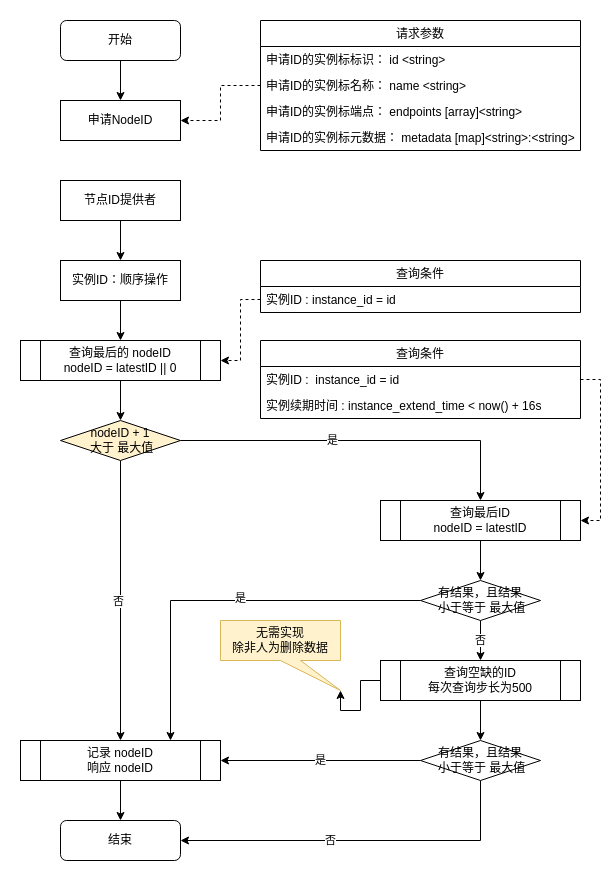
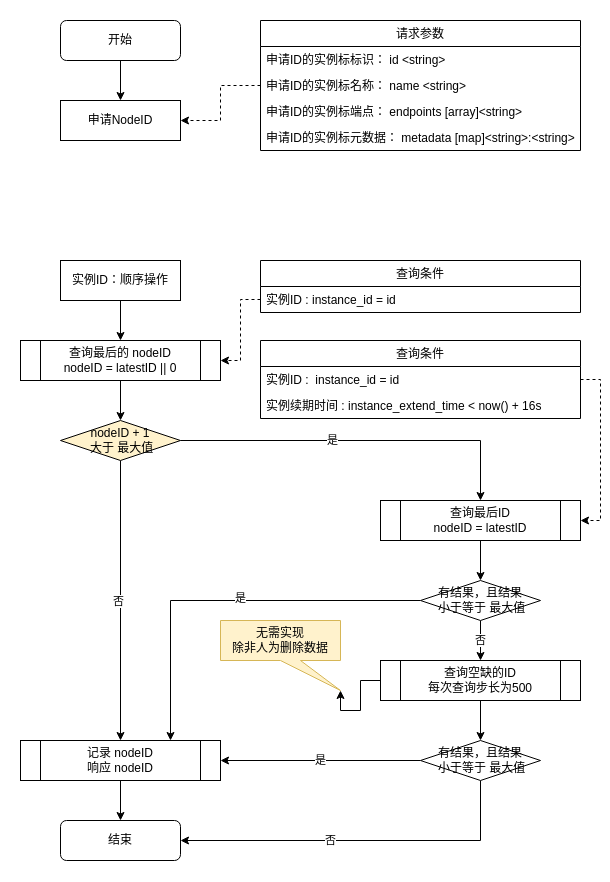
(121, 201) -> none
(121, 237) -> none
